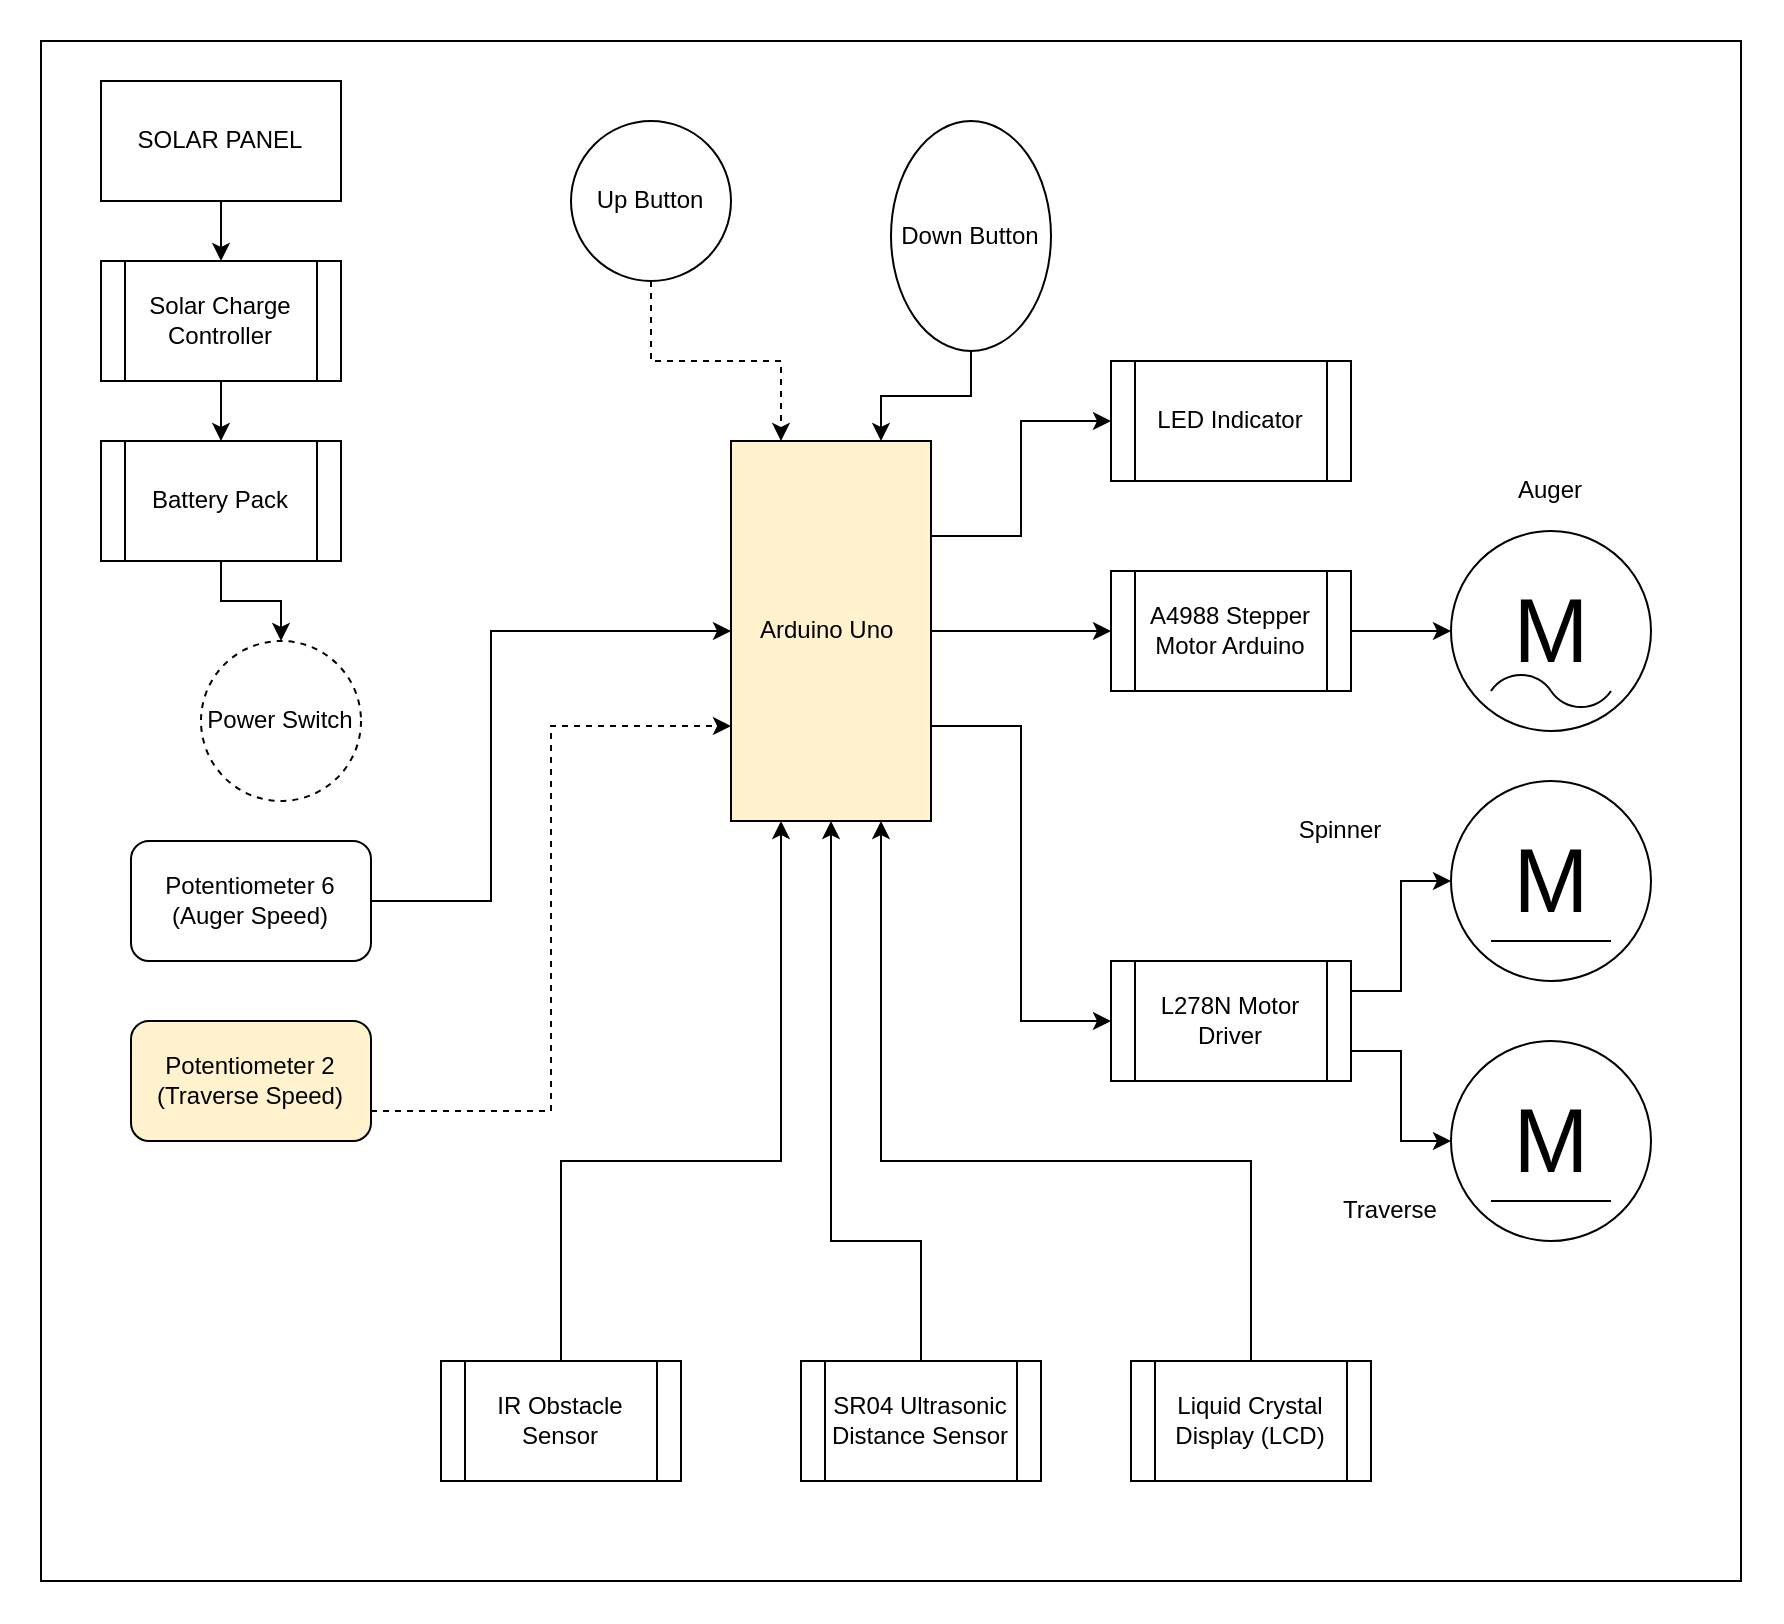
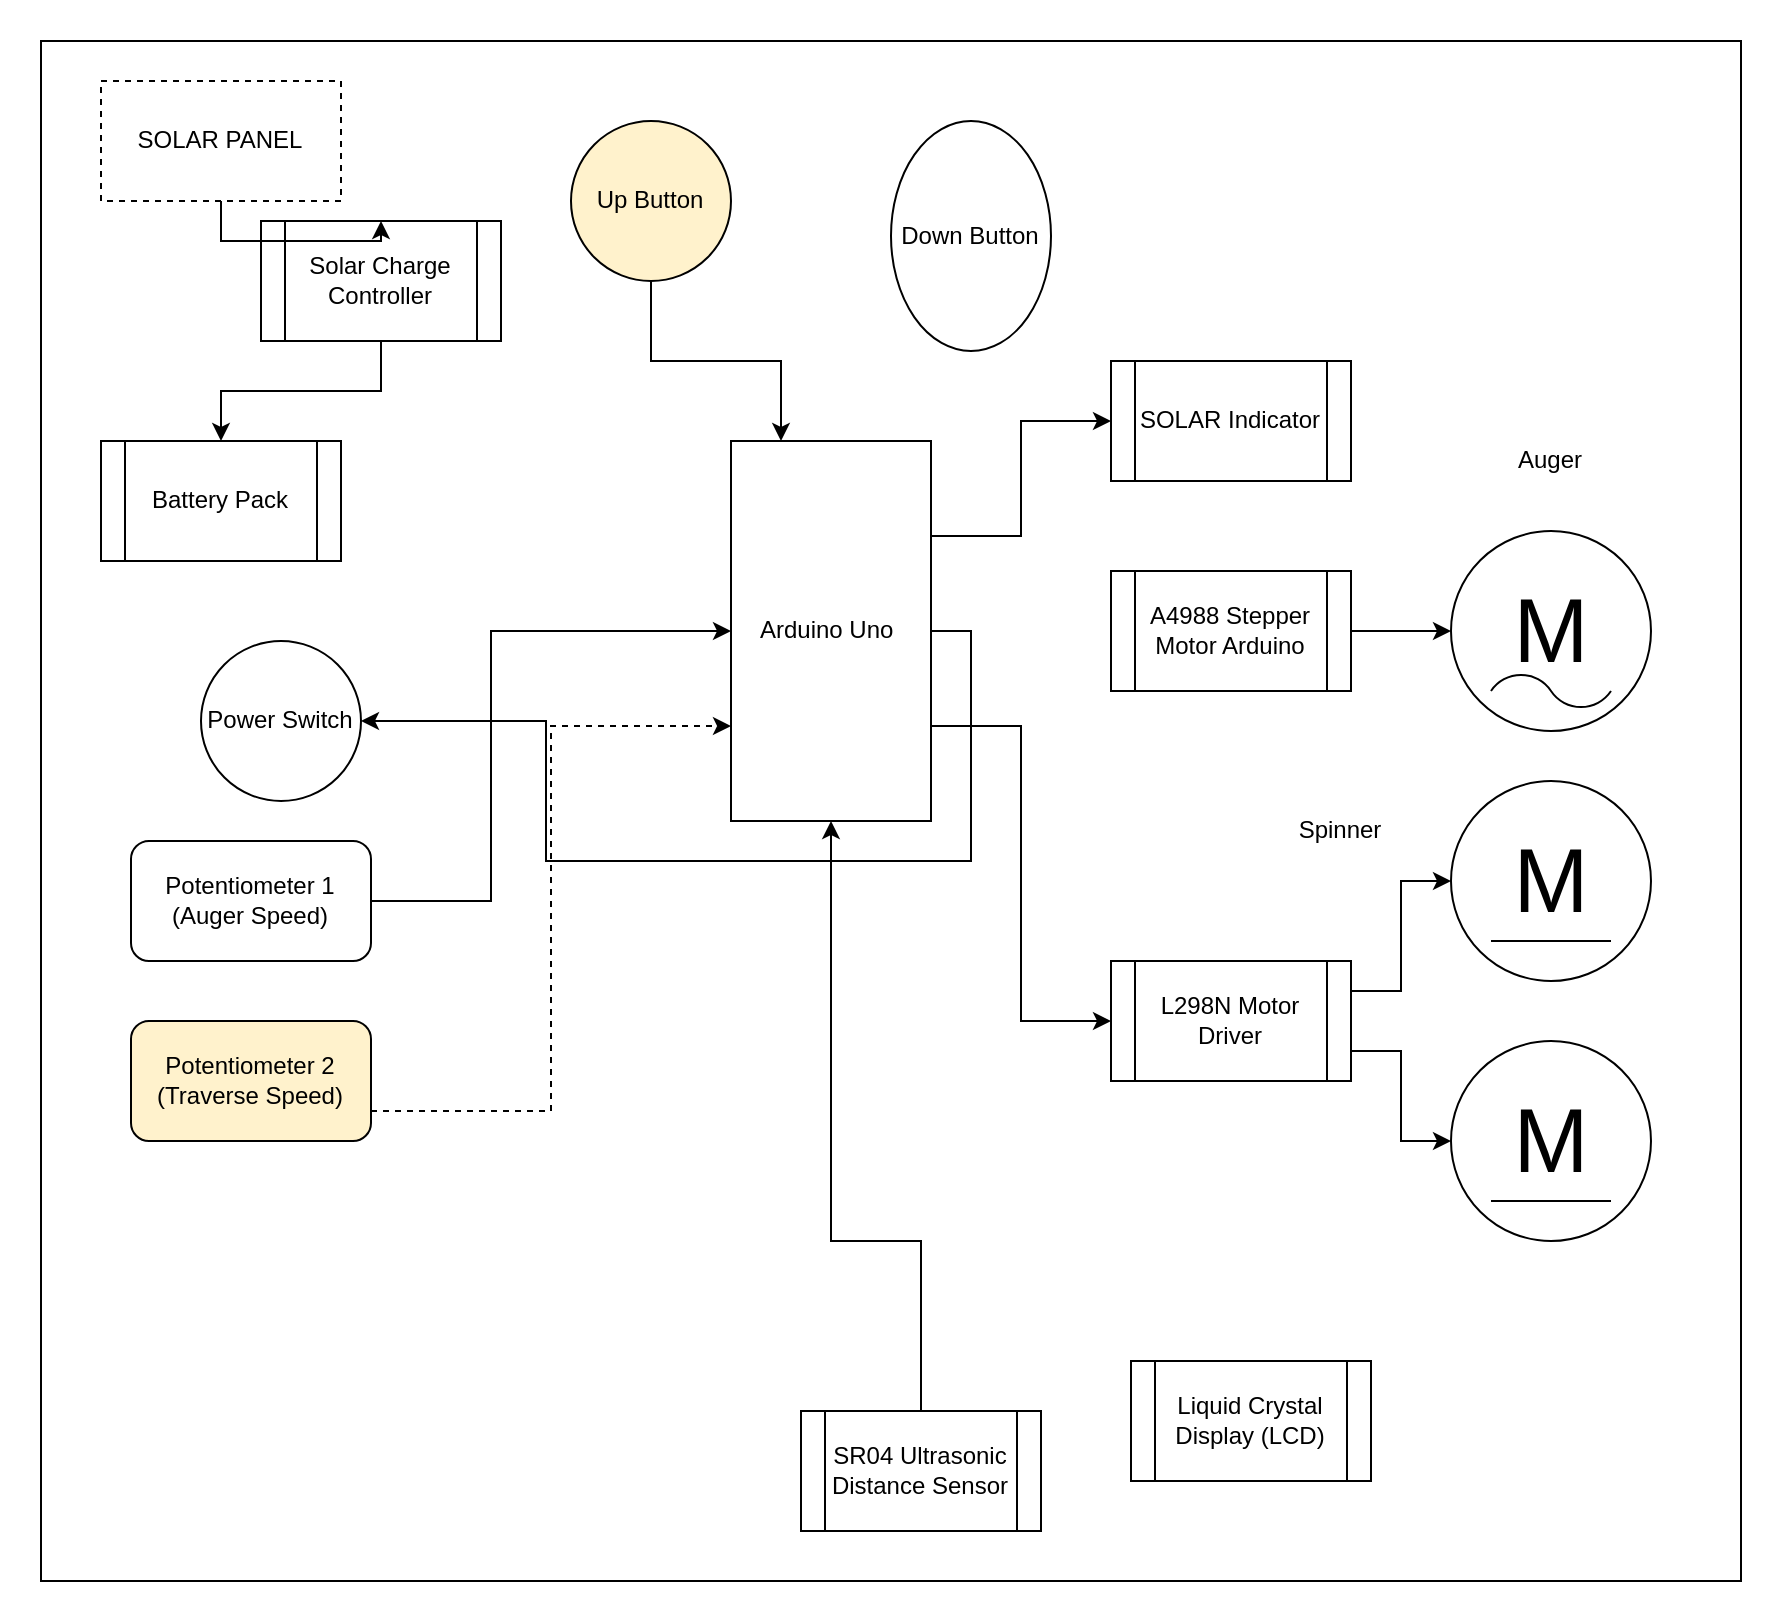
(221, 141) -> (221, 141)
(651, 201) -> (651, 201)
(221, 321) -> (381, 281)
(711, 361) -> (711, 361)
(933, 396) -> none
(1231, 421) -> (1231, 421)
(1551, 491) -> (1551, 461)
(244, 601) -> none
(831, 631) -> (831, 631)
(1033, 631) -> (719, 861)
(281, 721) -> (281, 721)
(251, 901) -> (251, 901)
(1231, 1021) -> (1231, 1021)
(734, 1161) -> none
(1003, 1161) -> none
(1391, 1211) -> none
(561, 1421) -> none
(921, 1421) -> (921, 1471)
